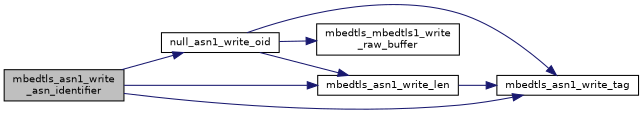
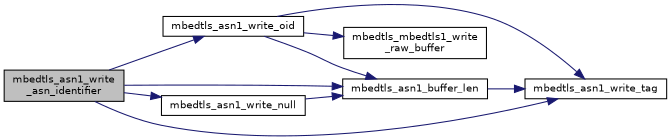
(220, 43) -> (233, 26)
(388, 85) -> (415, 89)
none -> (233, 106)
